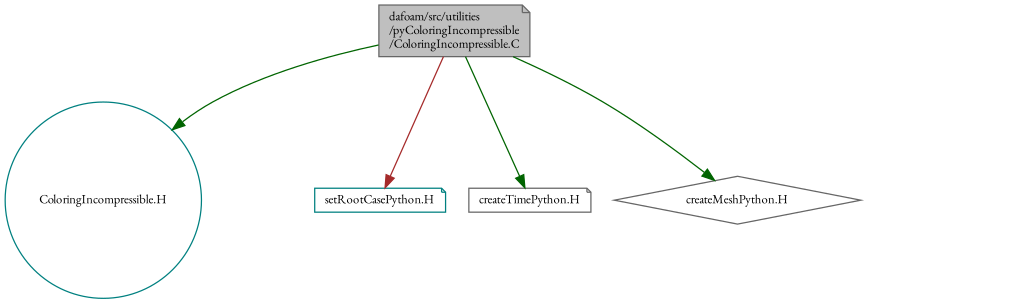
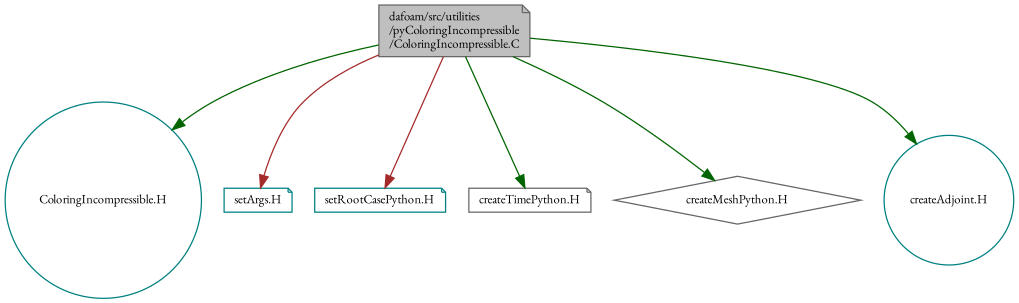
none -> (258, 200)
none -> (949, 200)
